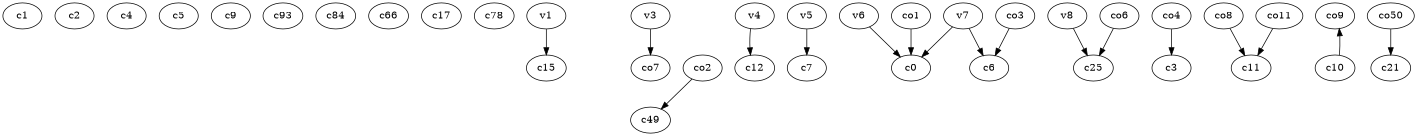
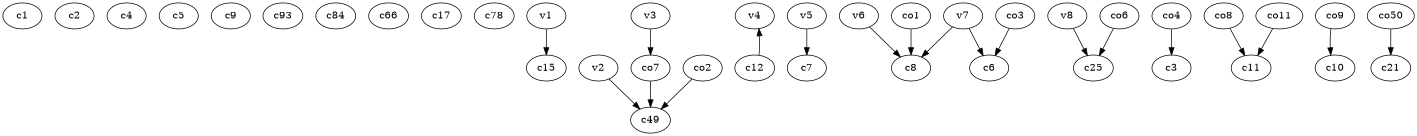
(750, 38) -> (760, 46)
(1340, 46) -> (1330, 38)
none -> (598, 68)
(911, 68) -> (911, 68)
none -> (651, 91)
